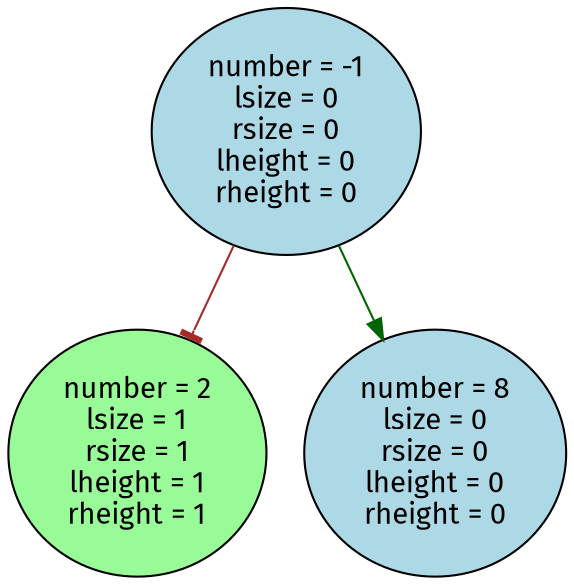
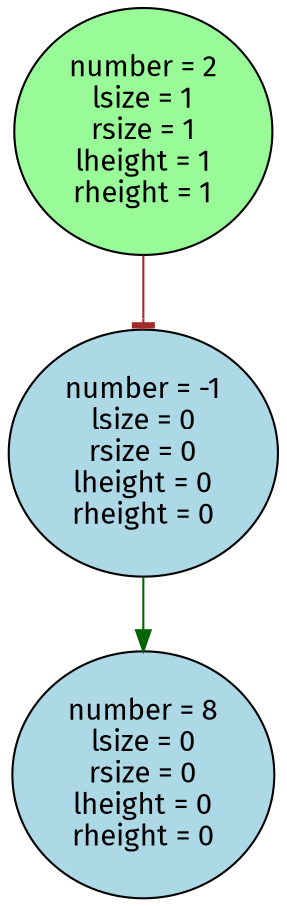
(214, 288) -> (143, 287)
